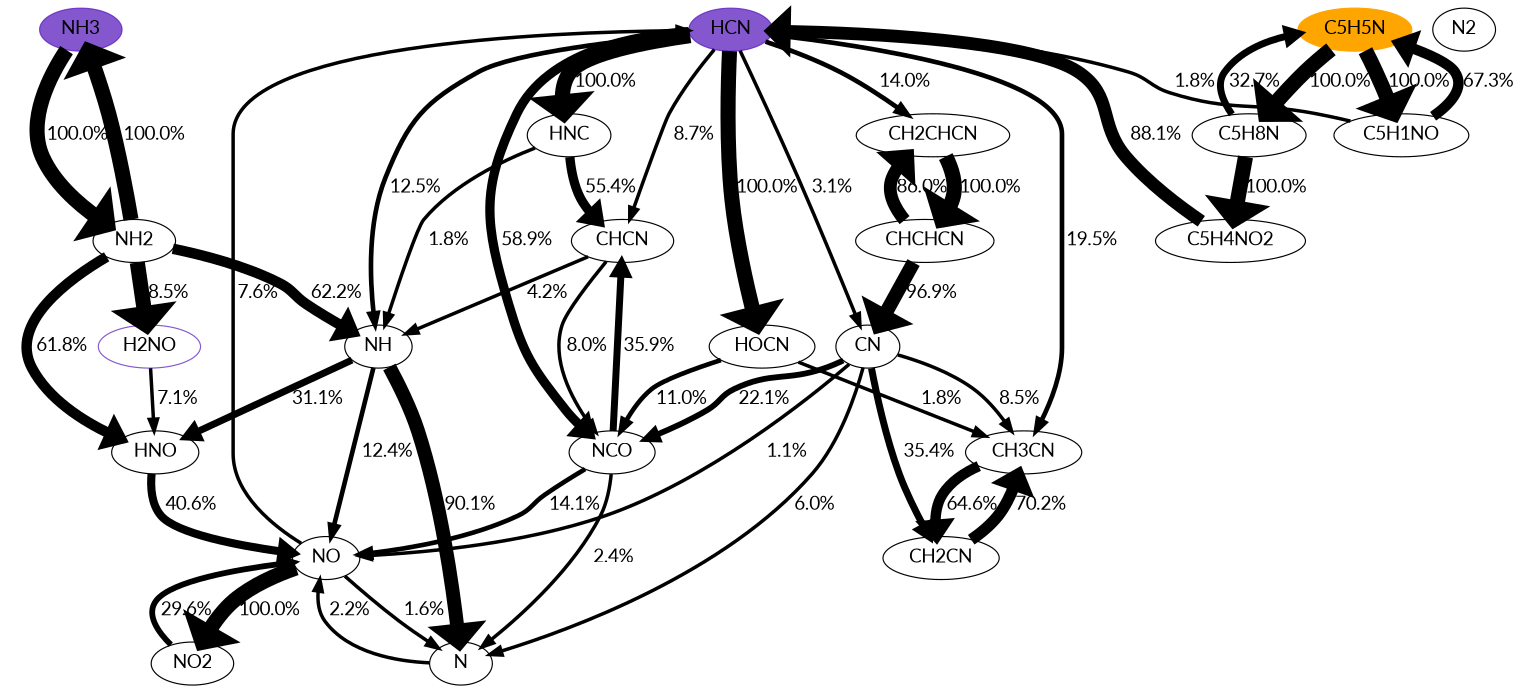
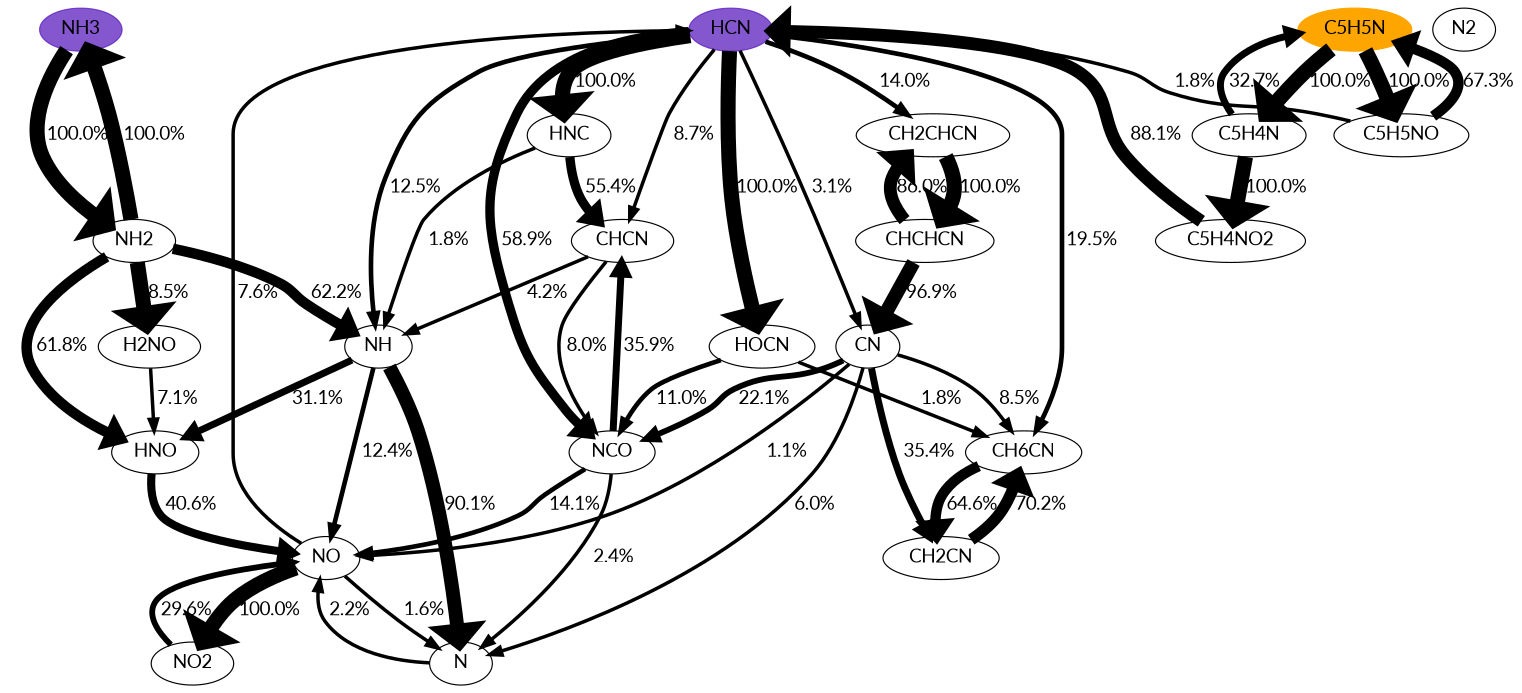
(1249, 135) -> (1249, 135)
(1401, 135) -> (1401, 135)
(149, 347) -> (149, 347)
(1024, 452) -> (1024, 452)
